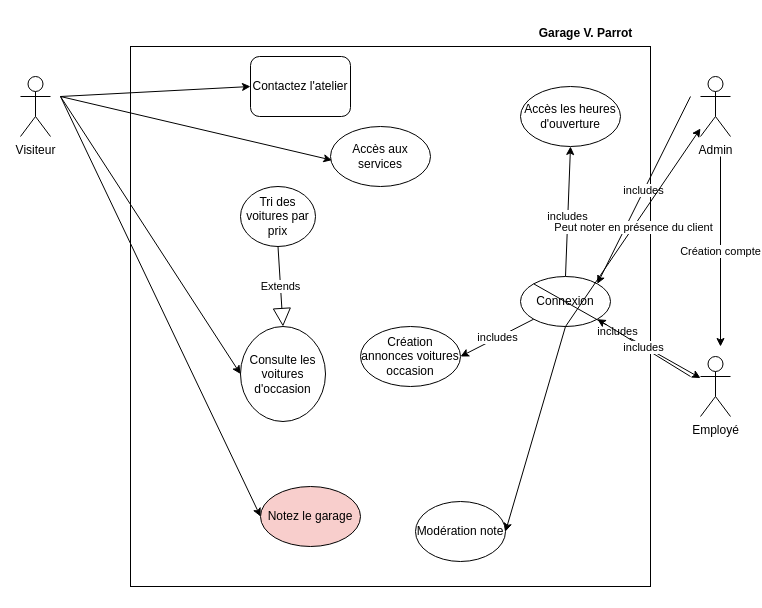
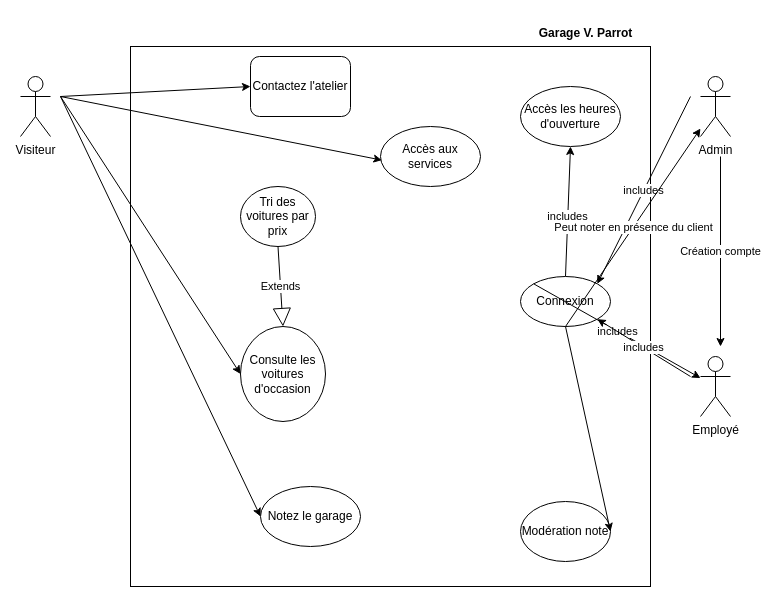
(381, 157) -> (431, 157)
(500, 336) -> none
(411, 357) -> none
(311, 517) -> (311, 517)
(461, 532) -> (566, 532)
